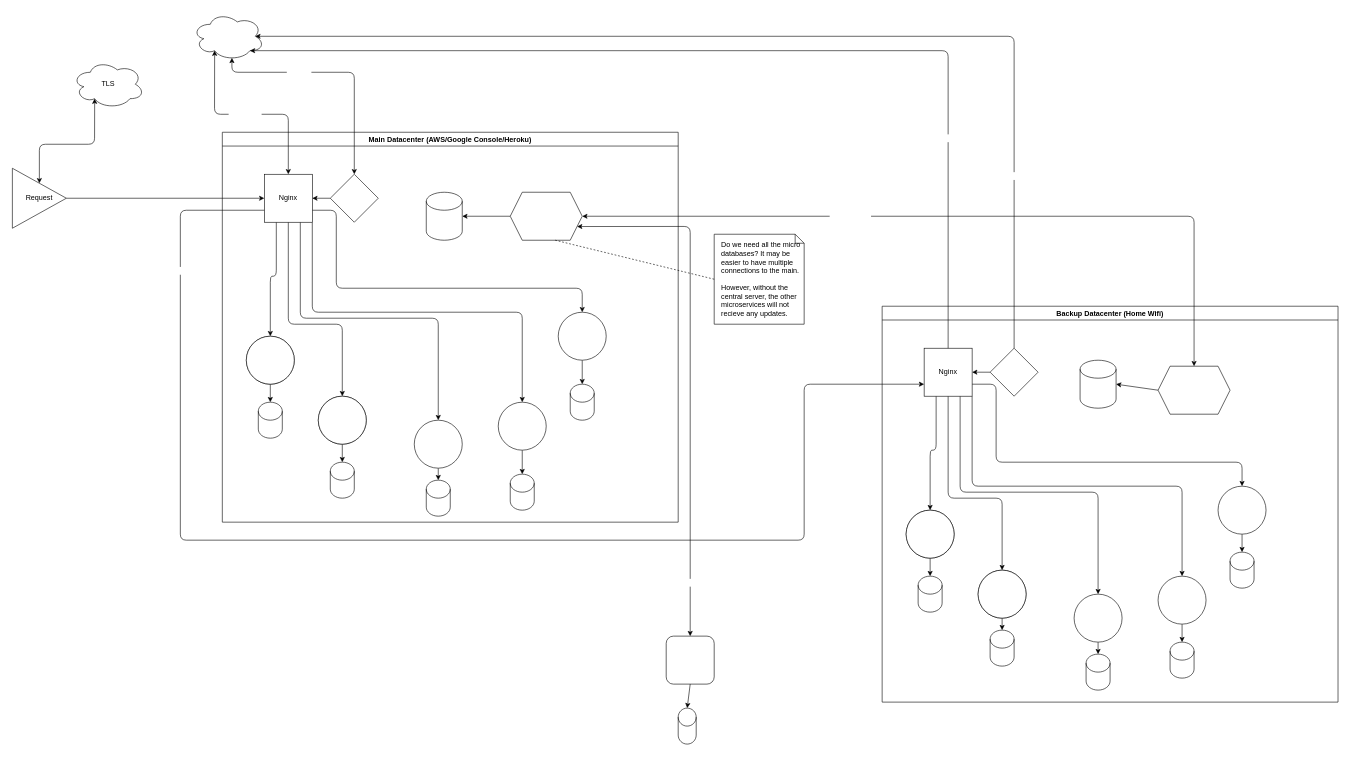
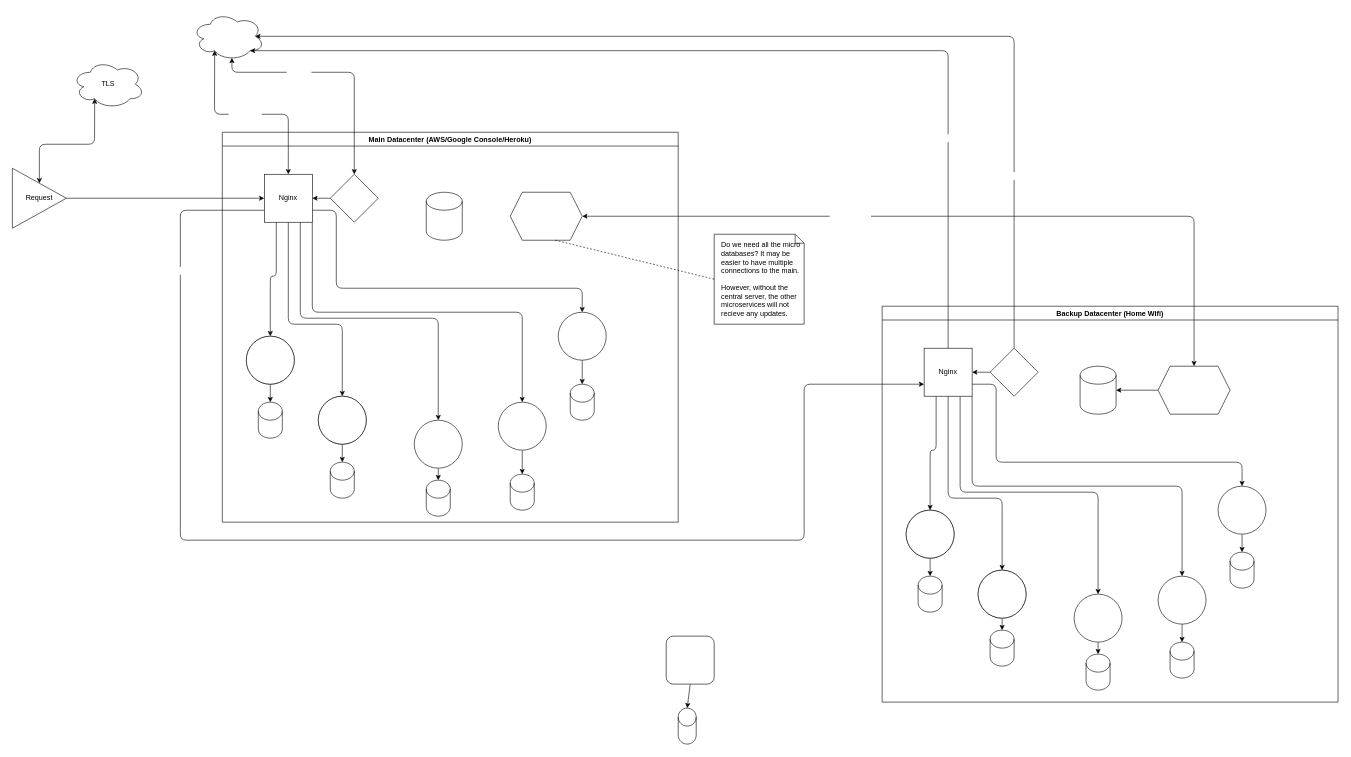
(467, 216) -> none
(634, 227) -> none
(1098, 384) -> (1098, 390)
